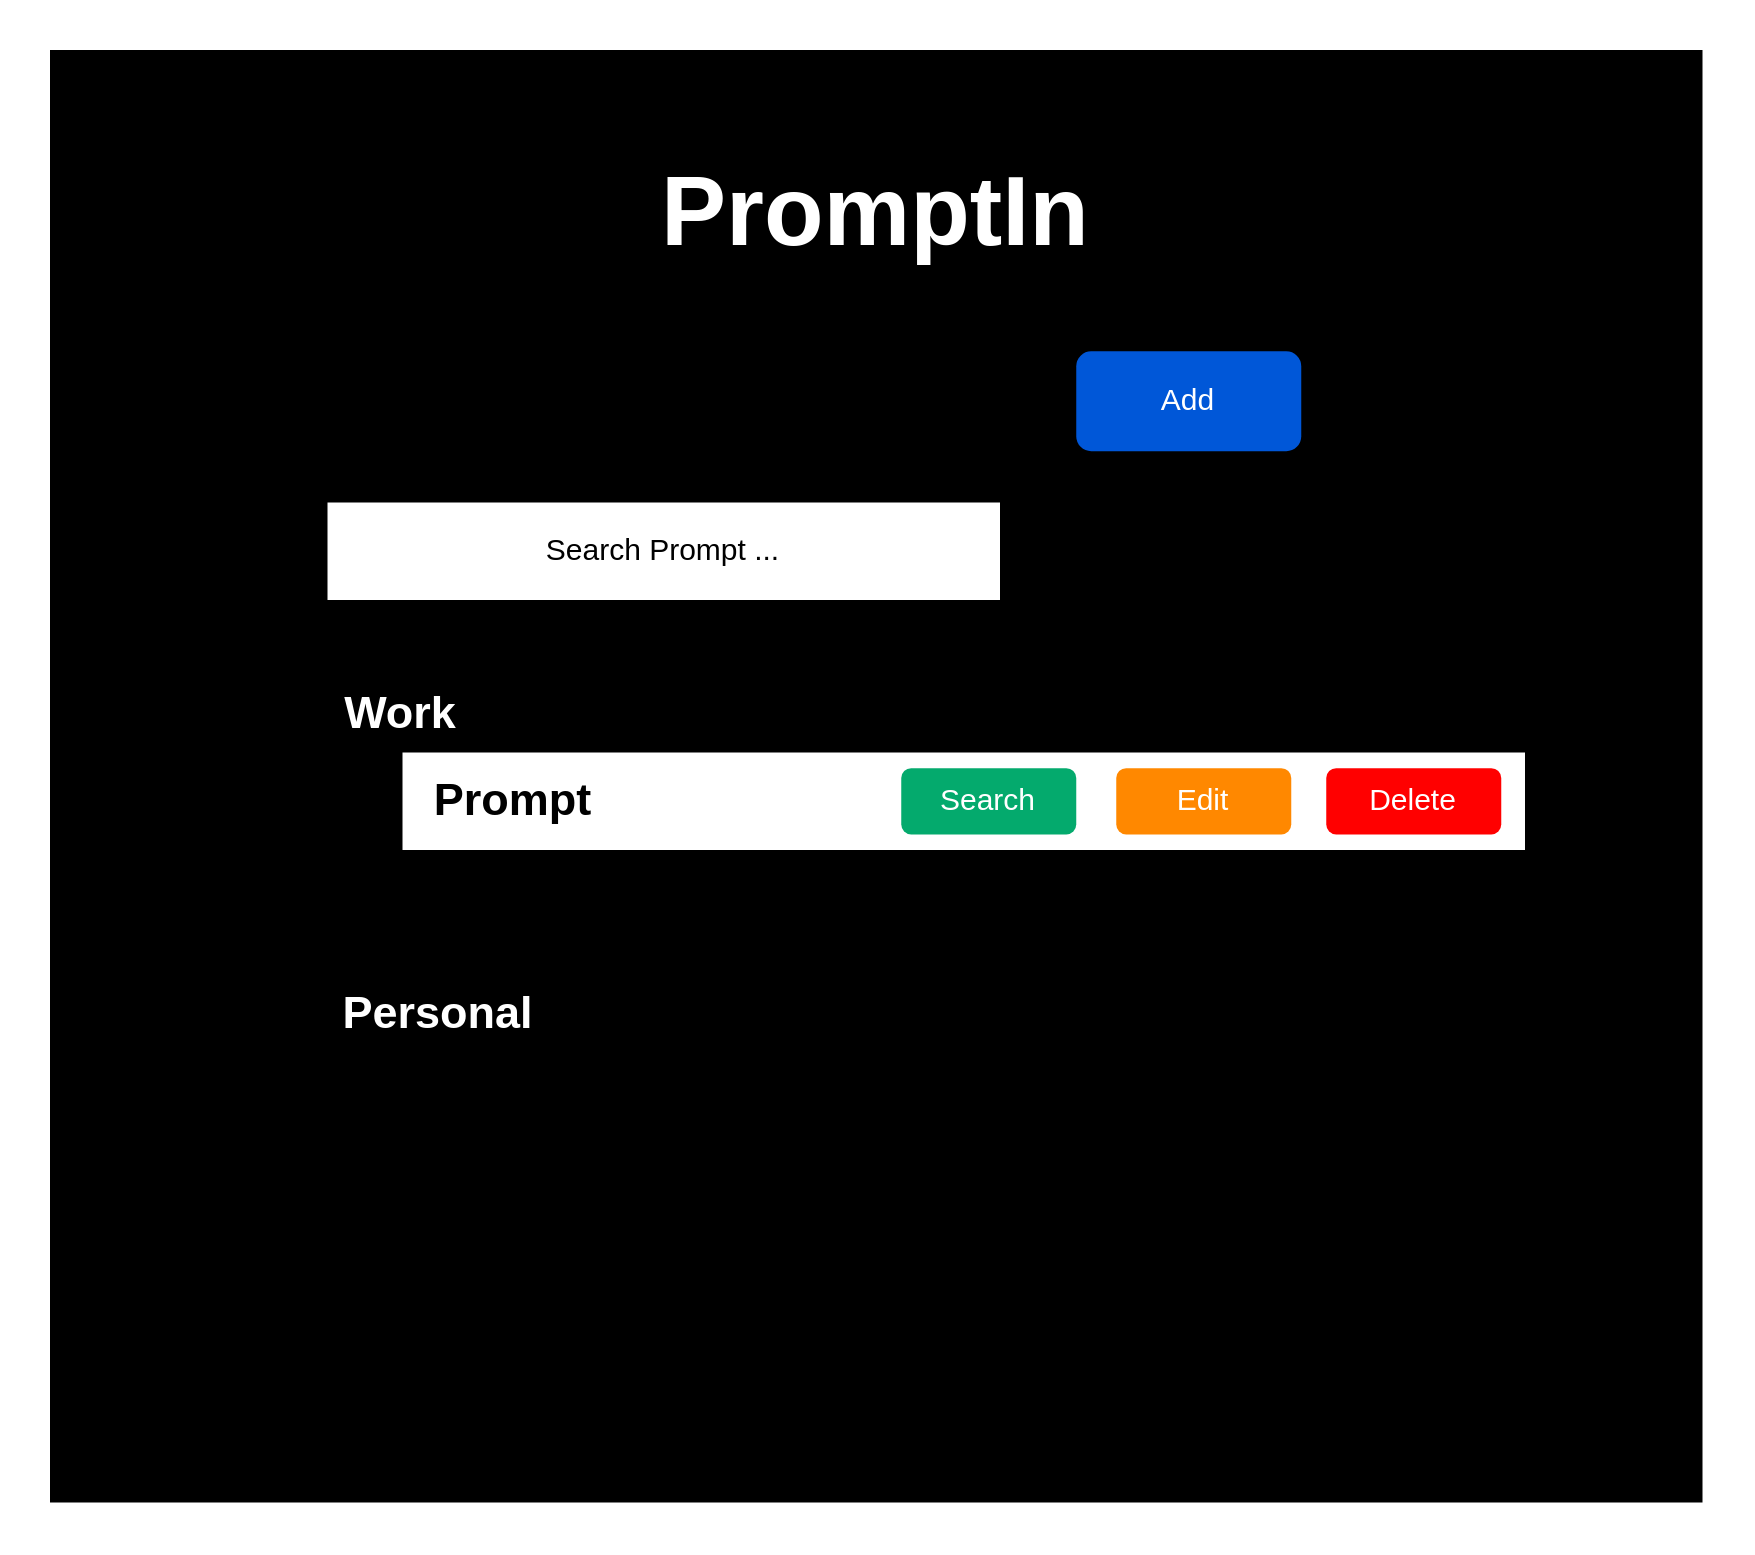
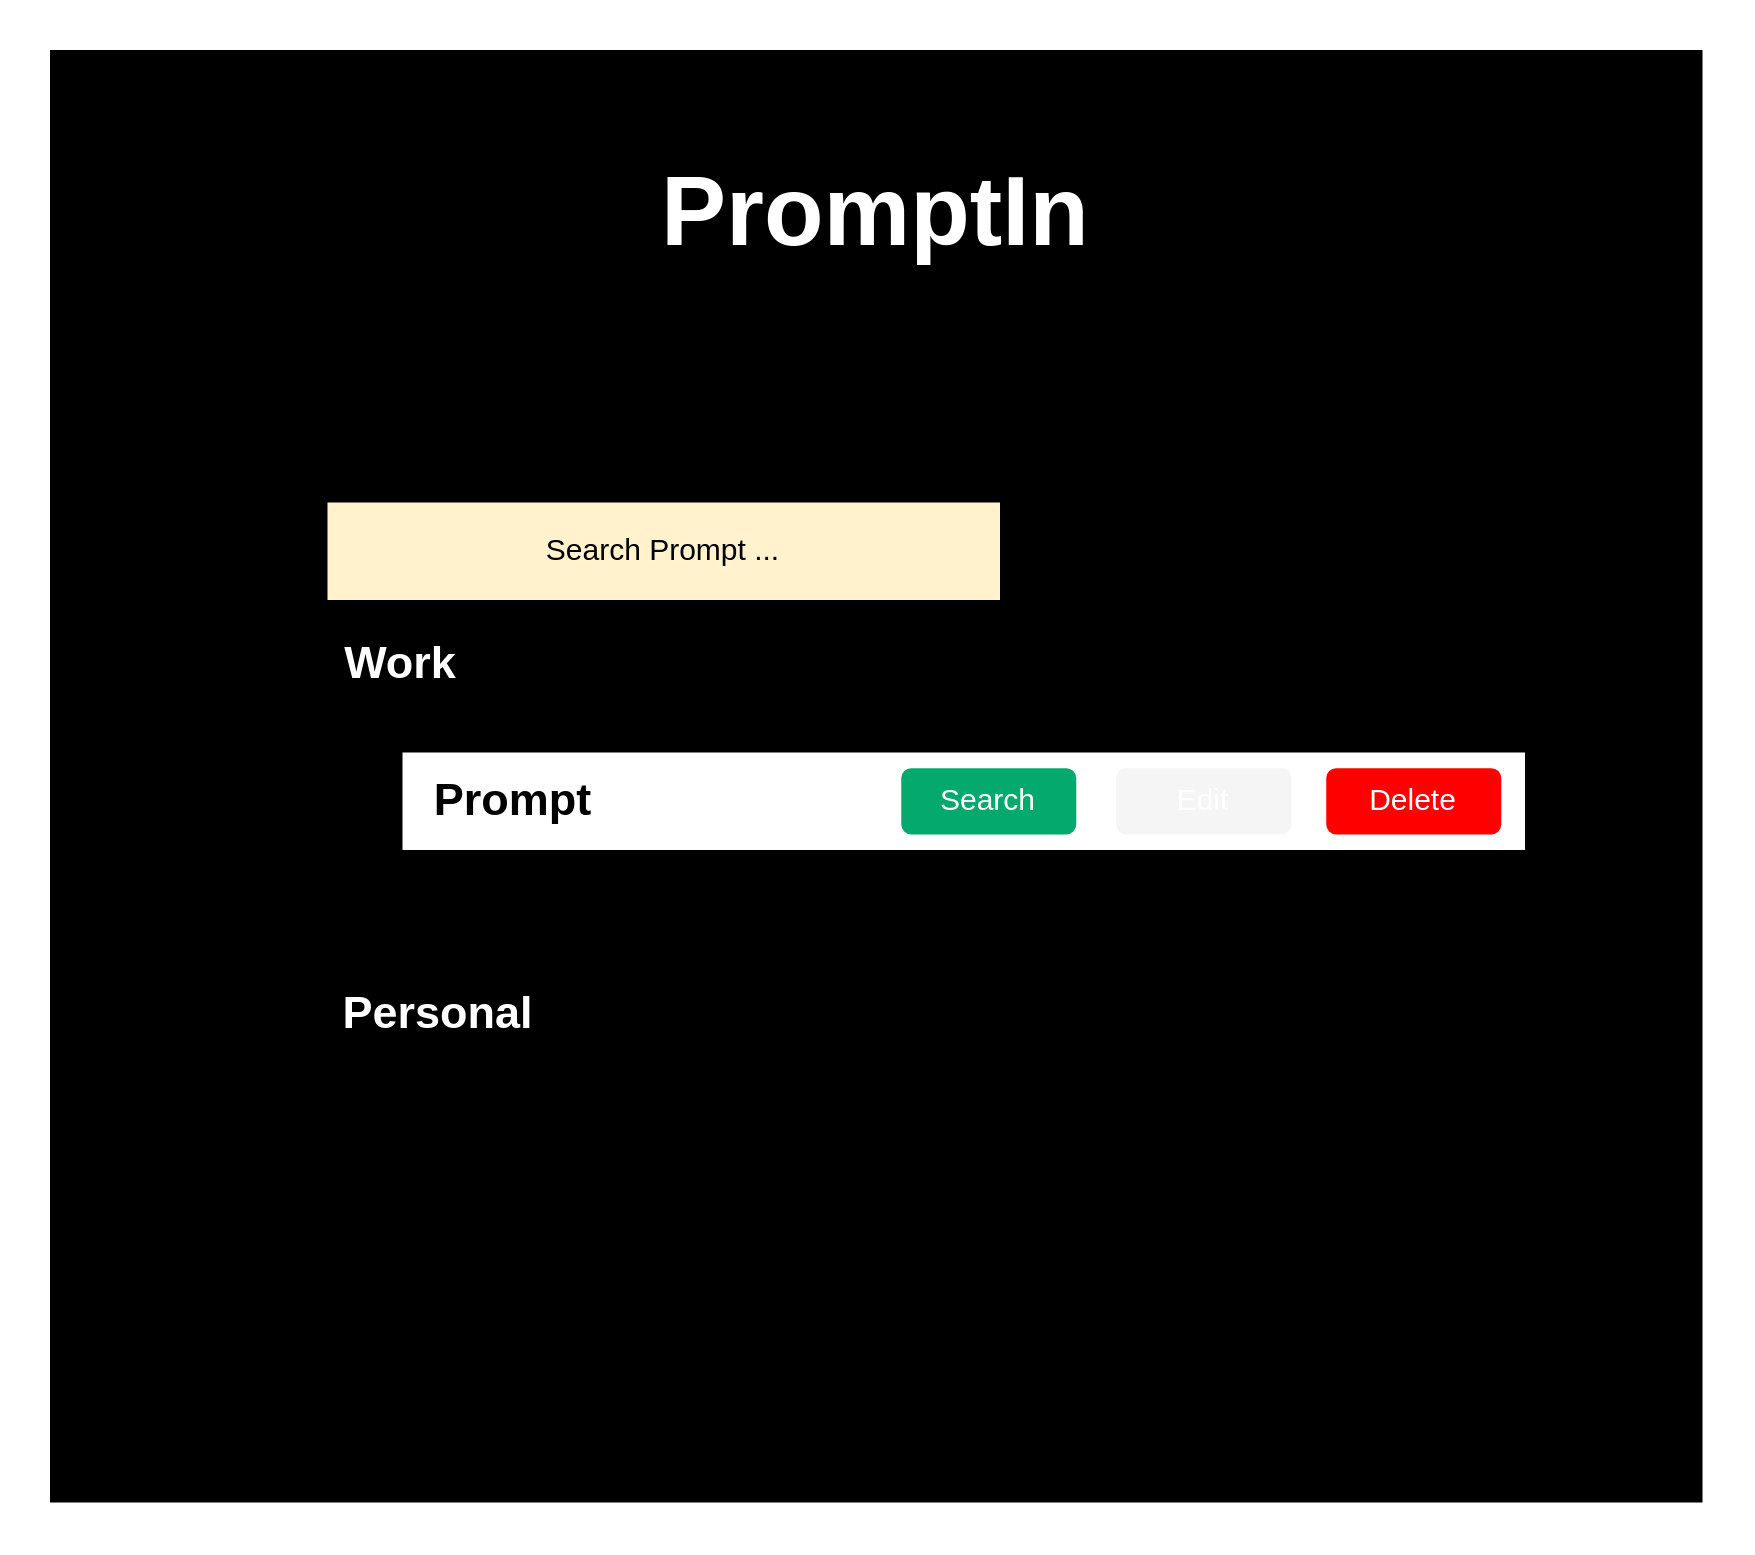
(1189, 401) -> none
(664, 551) -> (664, 551)
(401, 714) -> (401, 664)
(1204, 801) -> (1204, 801)
